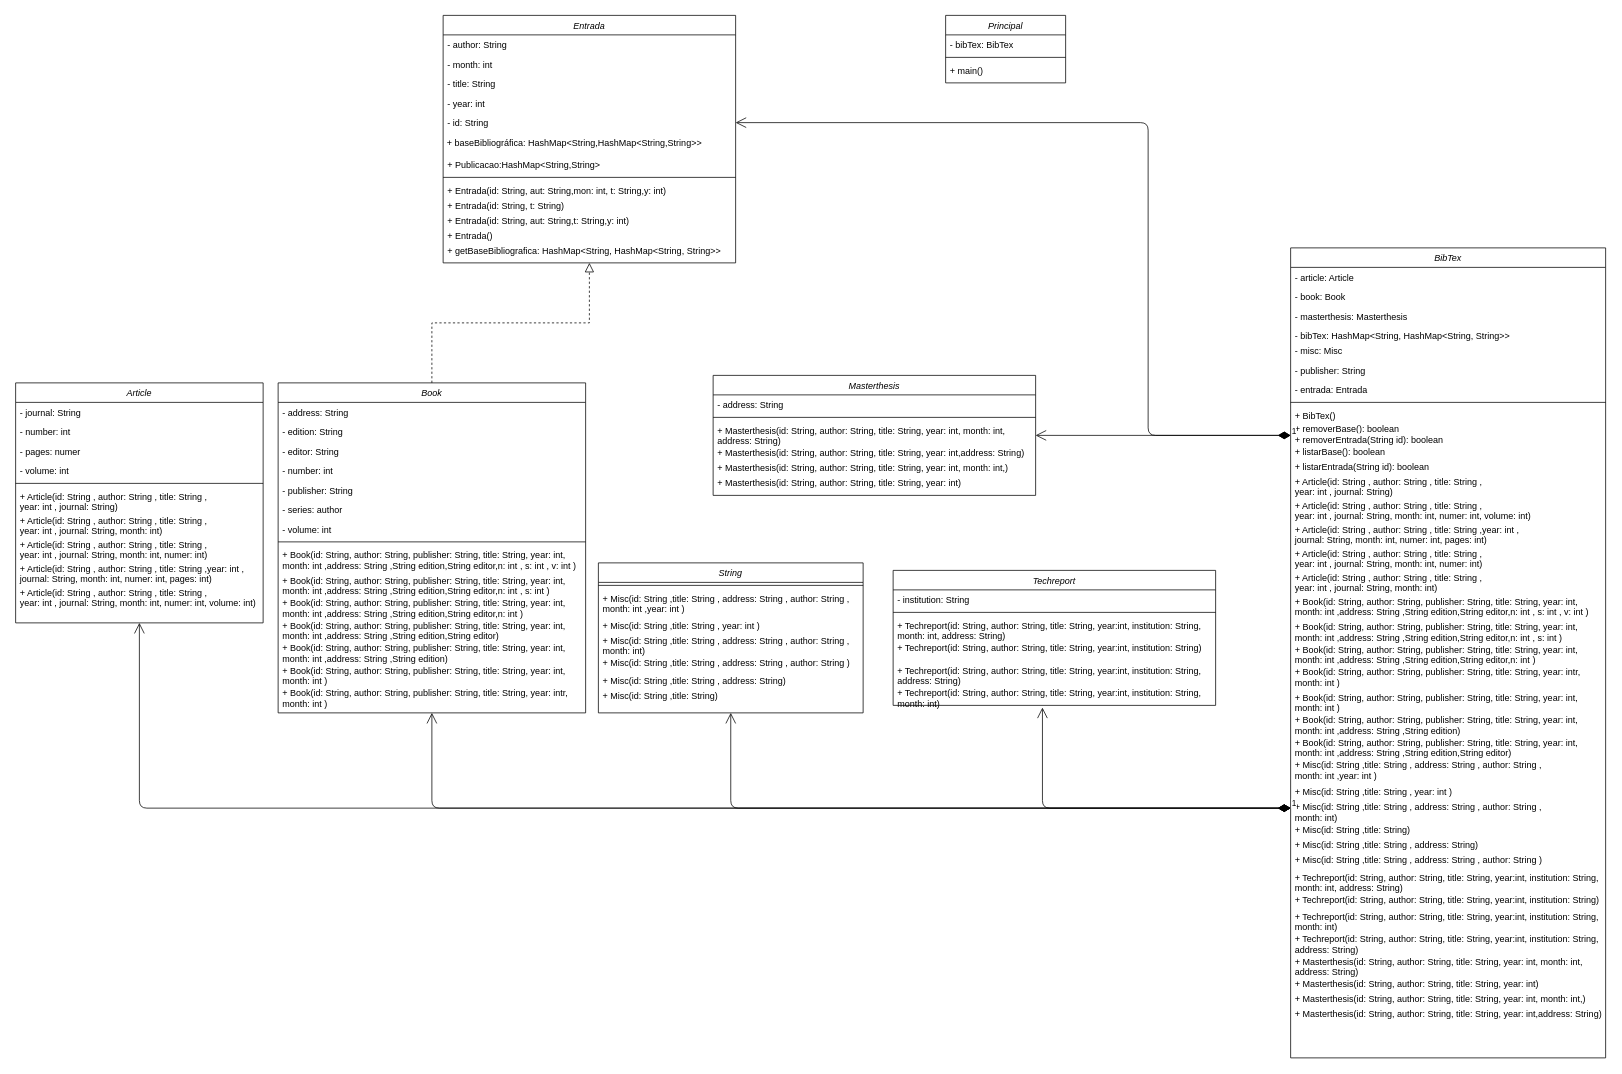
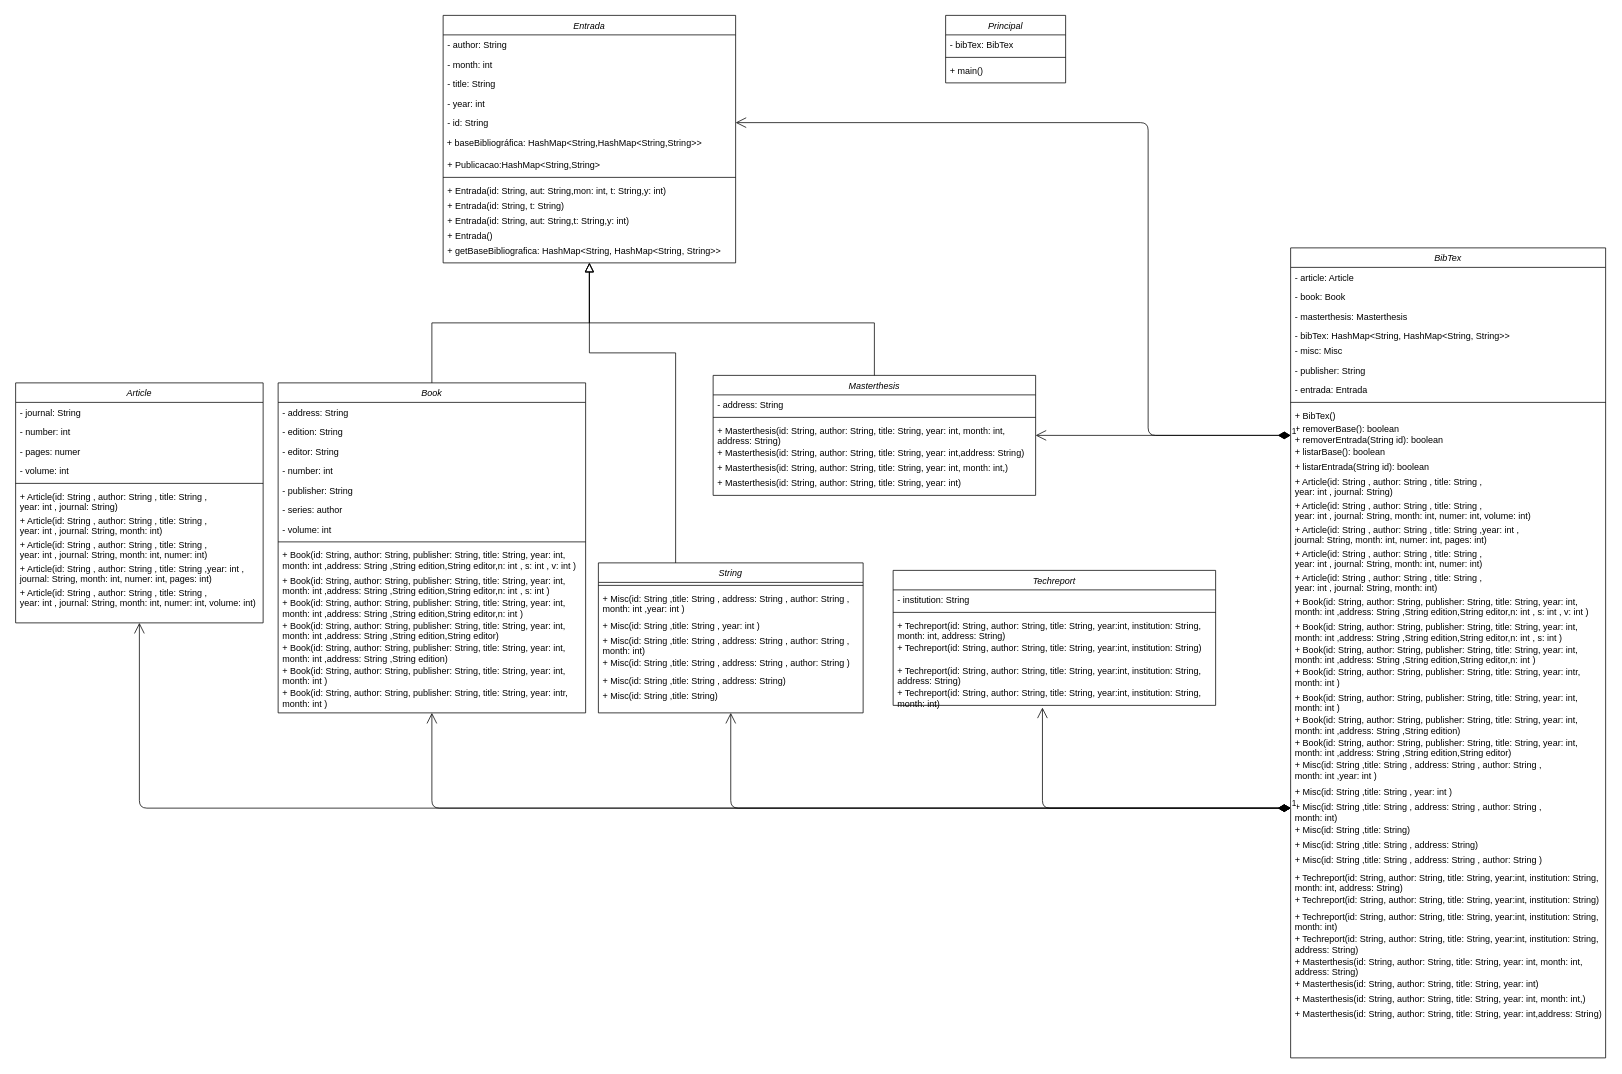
(587, 323) -> (587, 323)
none -> (874, 348)
none -> (675, 401)
